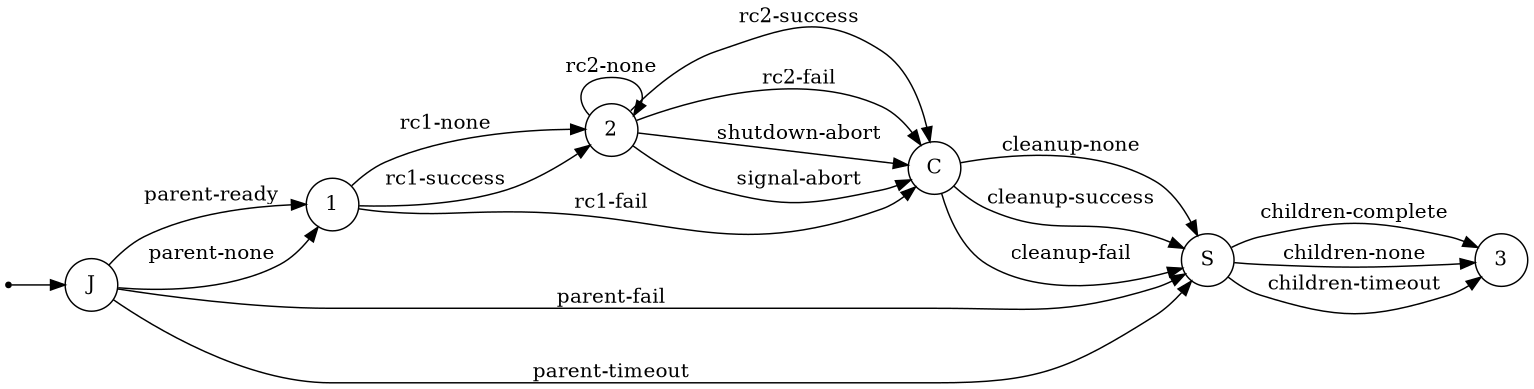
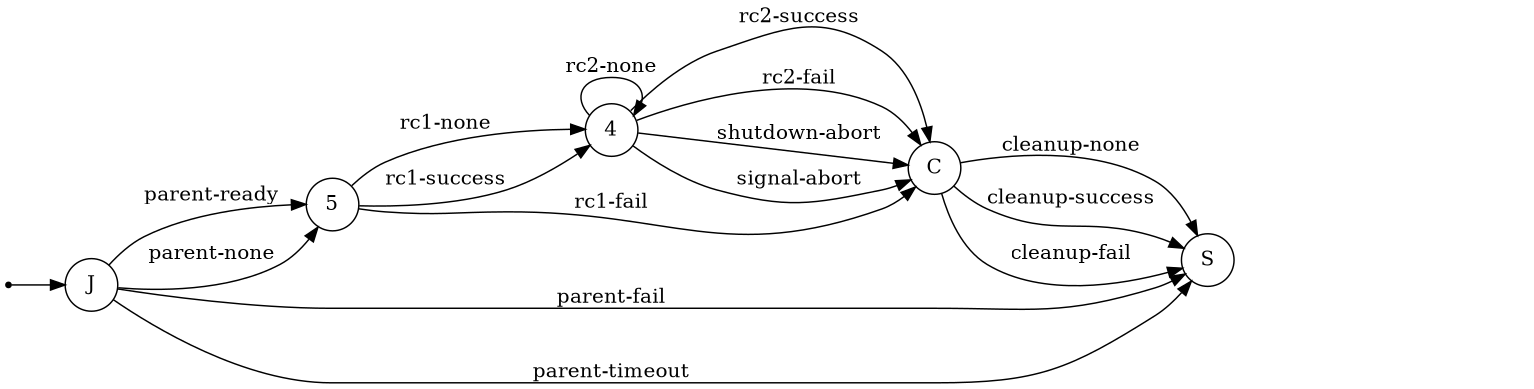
(612, 130) -> (612, 130)
(333, 205) -> (333, 205)
(1501, 260) -> none
